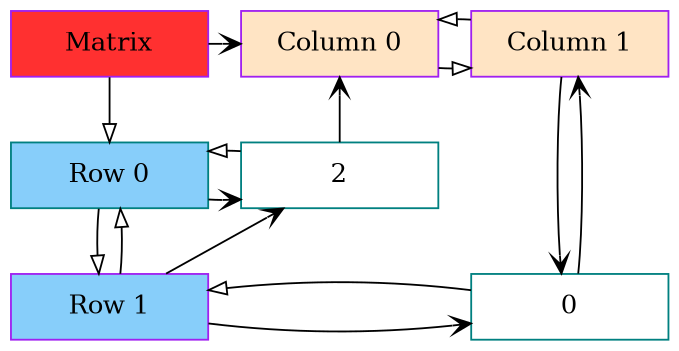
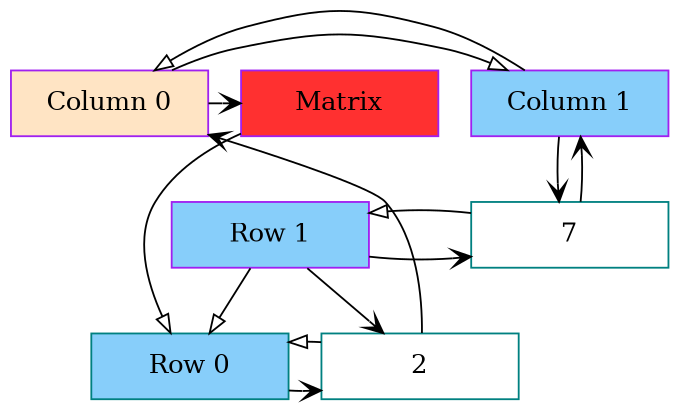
(215, 44) -> (215, 103)
(570, 44) -> (570, 103)
(97, 232) -> none
(570, 307) -> (570, 235)
